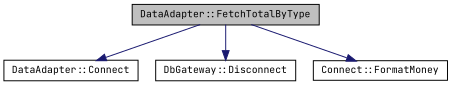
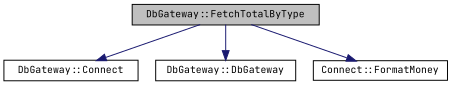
(226, 15) -> (226, 15)
(71, 70) -> (71, 70)
(226, 70) -> (226, 70)
